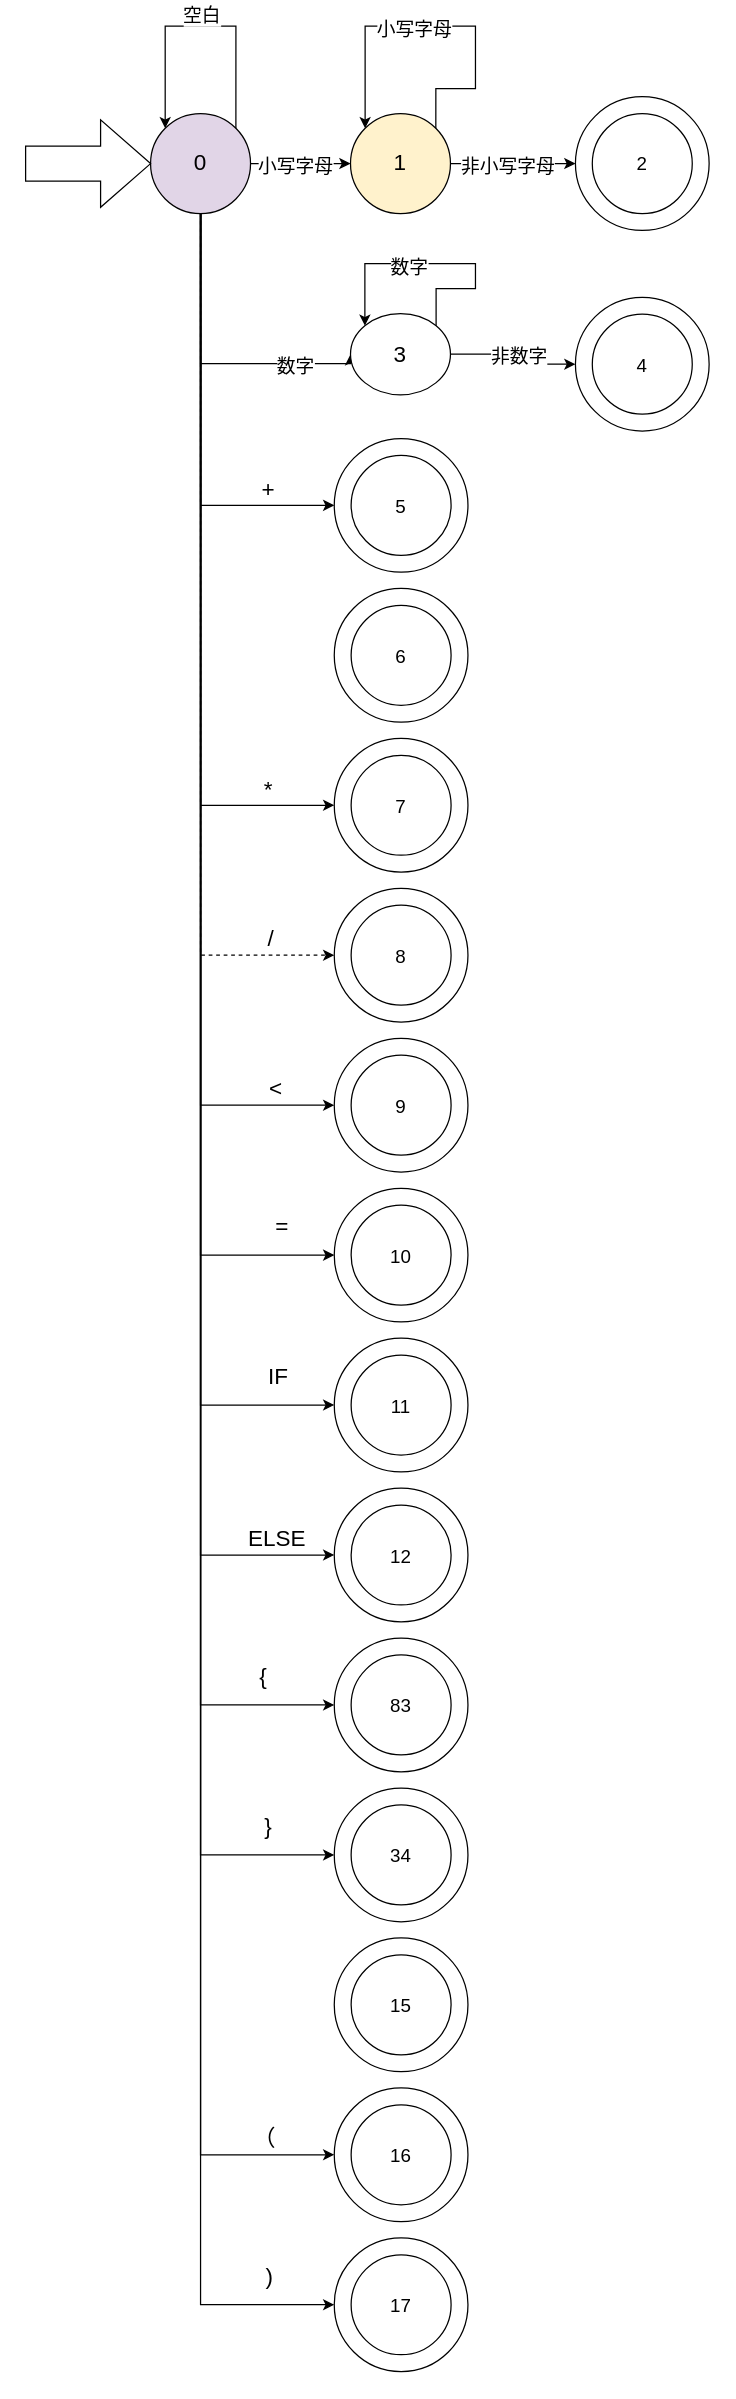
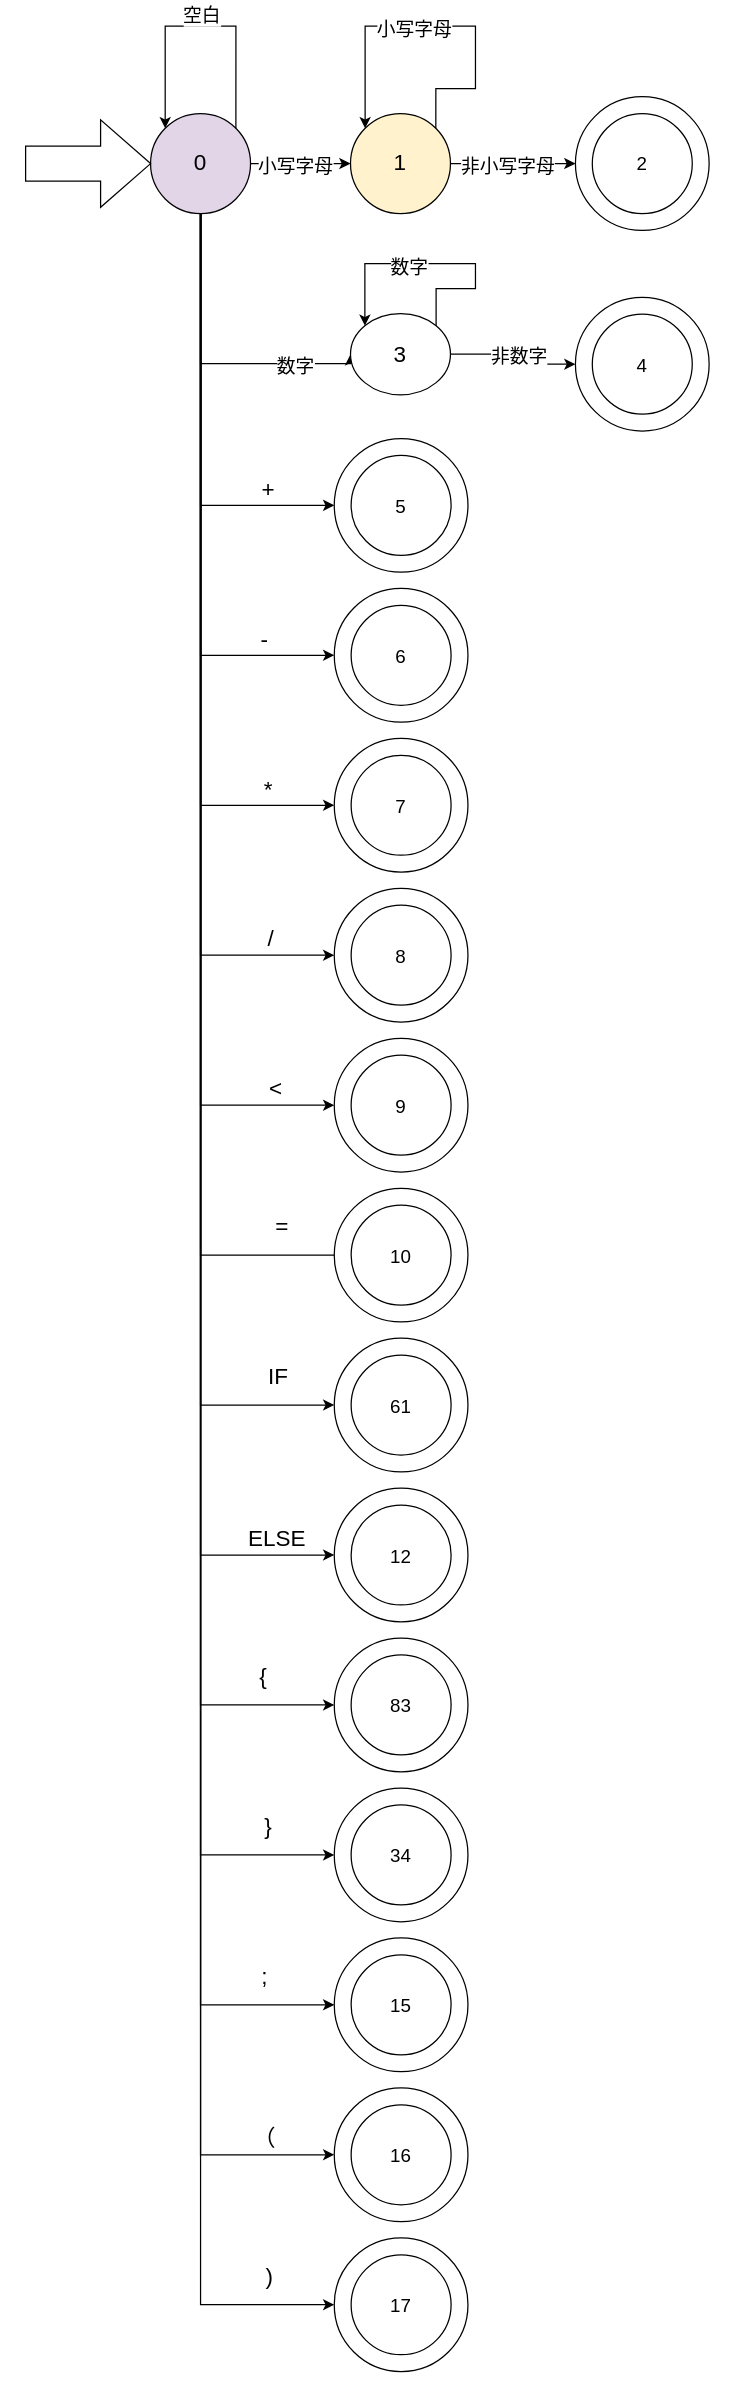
none -> (264, 655)
(262, 955) -> (262, 955)
(324, 1255) -> (327, 1255)
(401, 1406) -> (401, 1406)
none -> (264, 2005)
